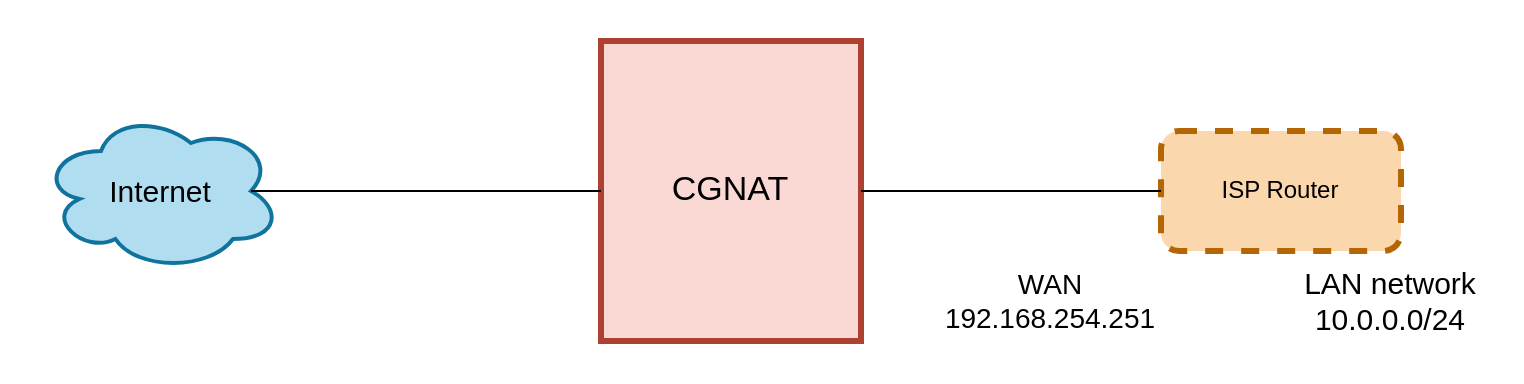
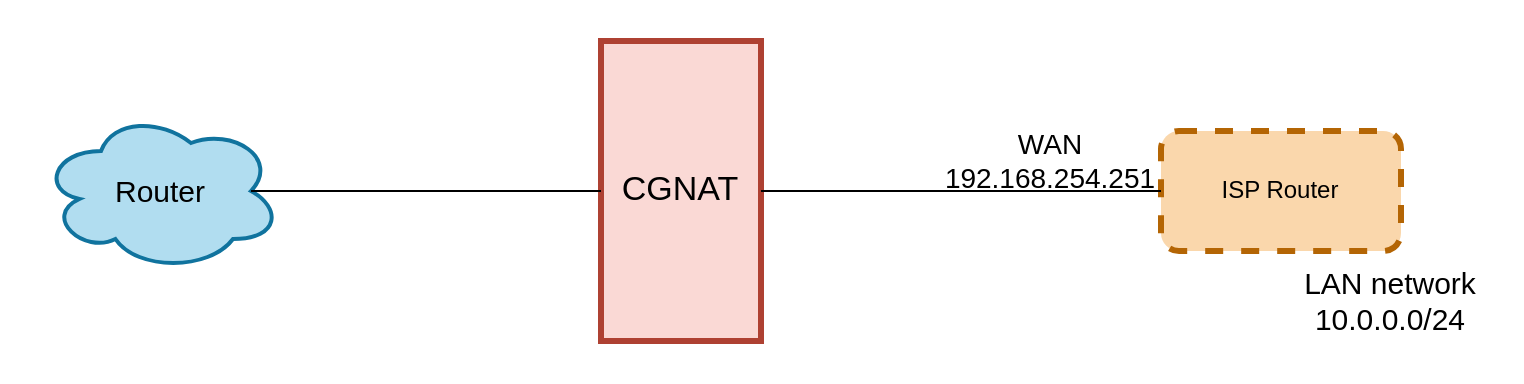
(161, 191) -> (161, 191)
(731, 191) -> (681, 191)
(1051, 301) -> (1051, 161)
